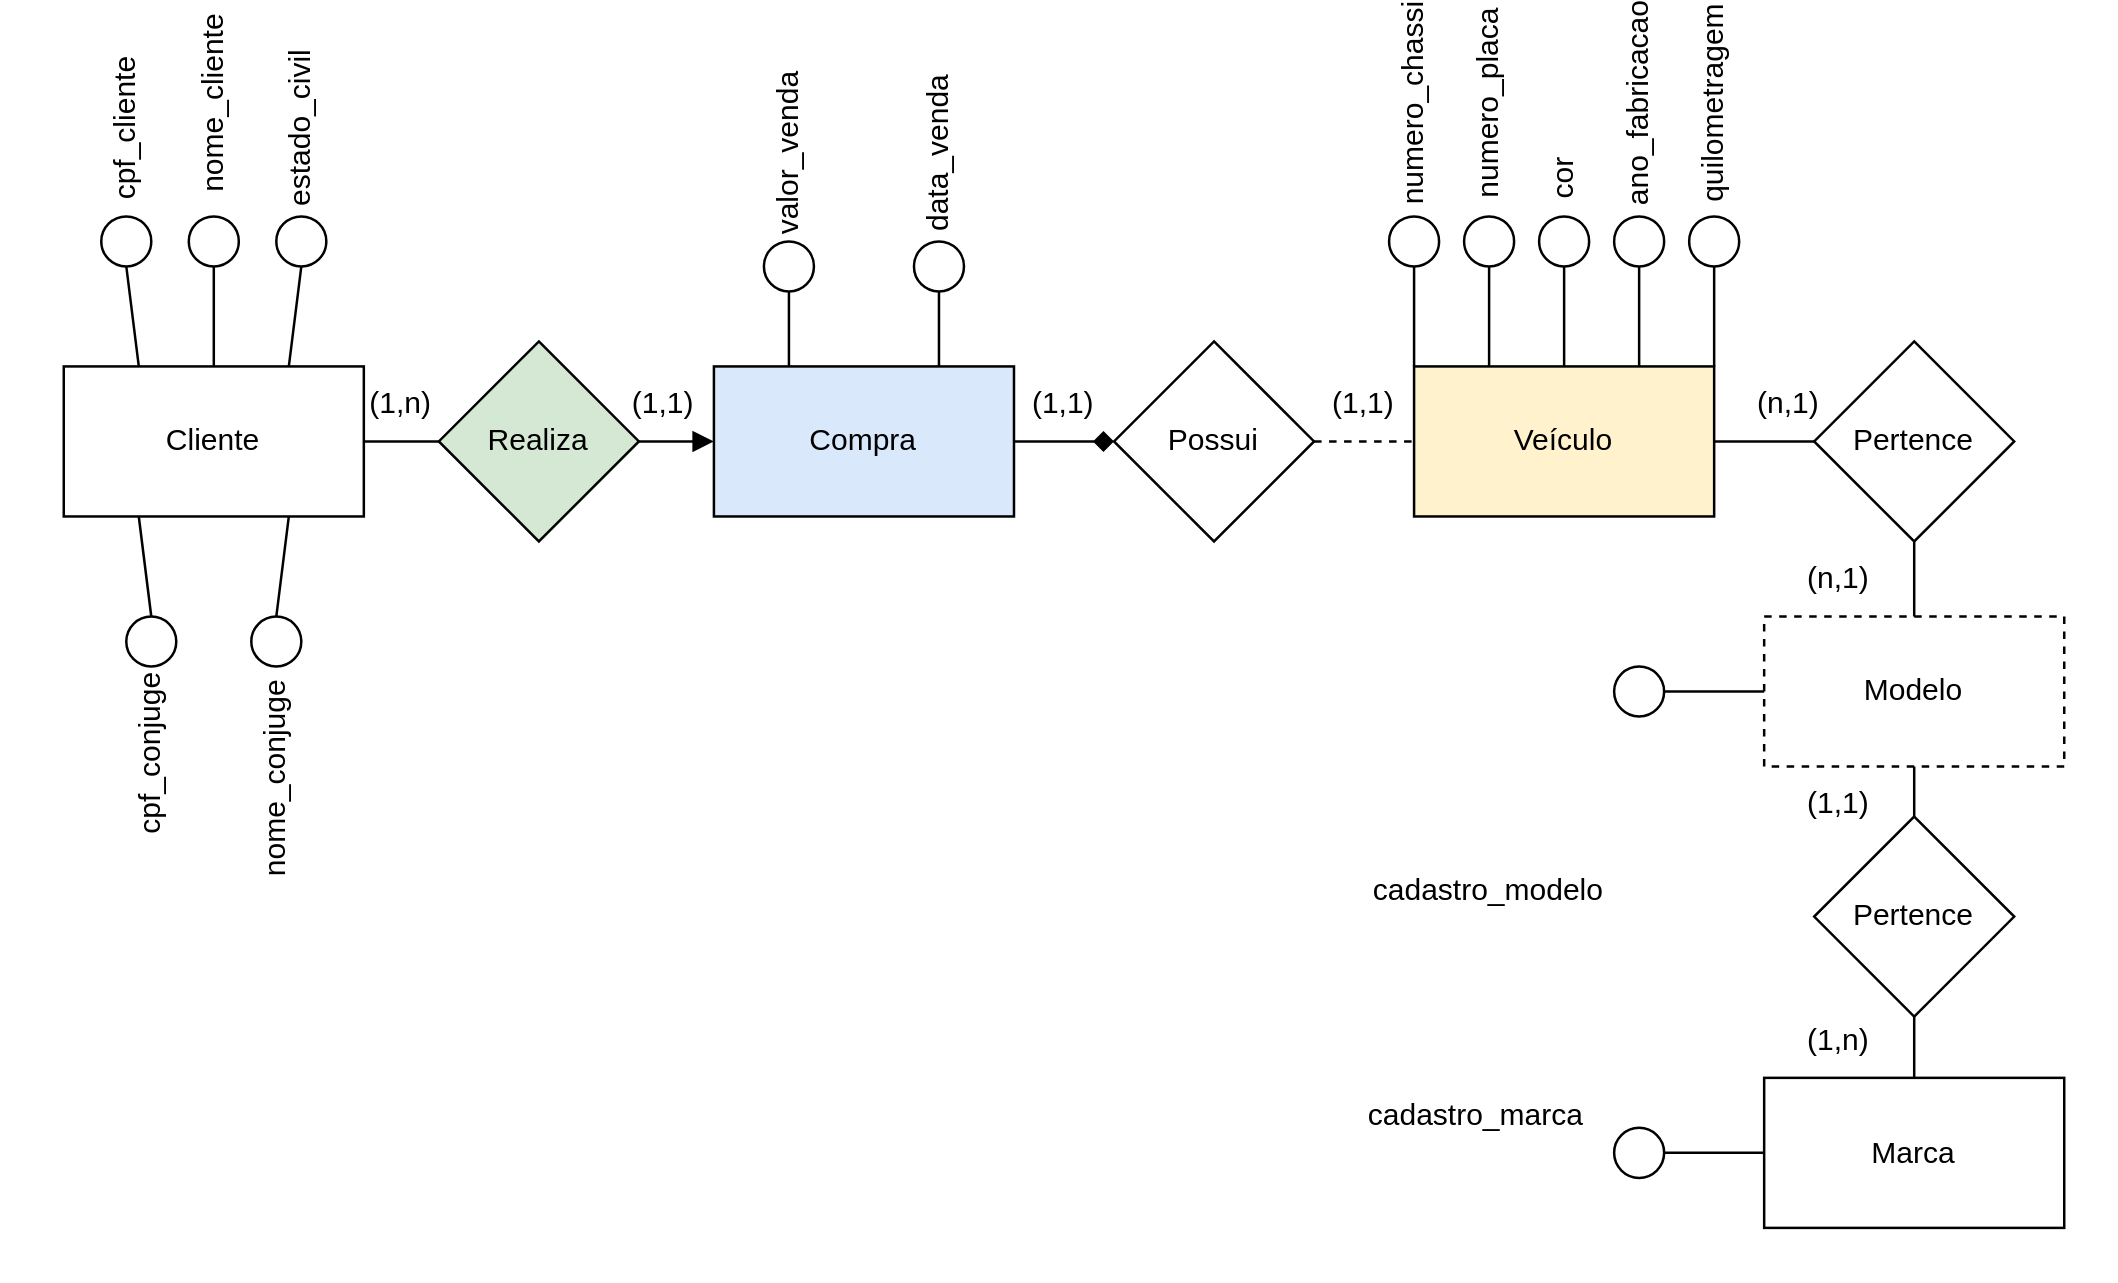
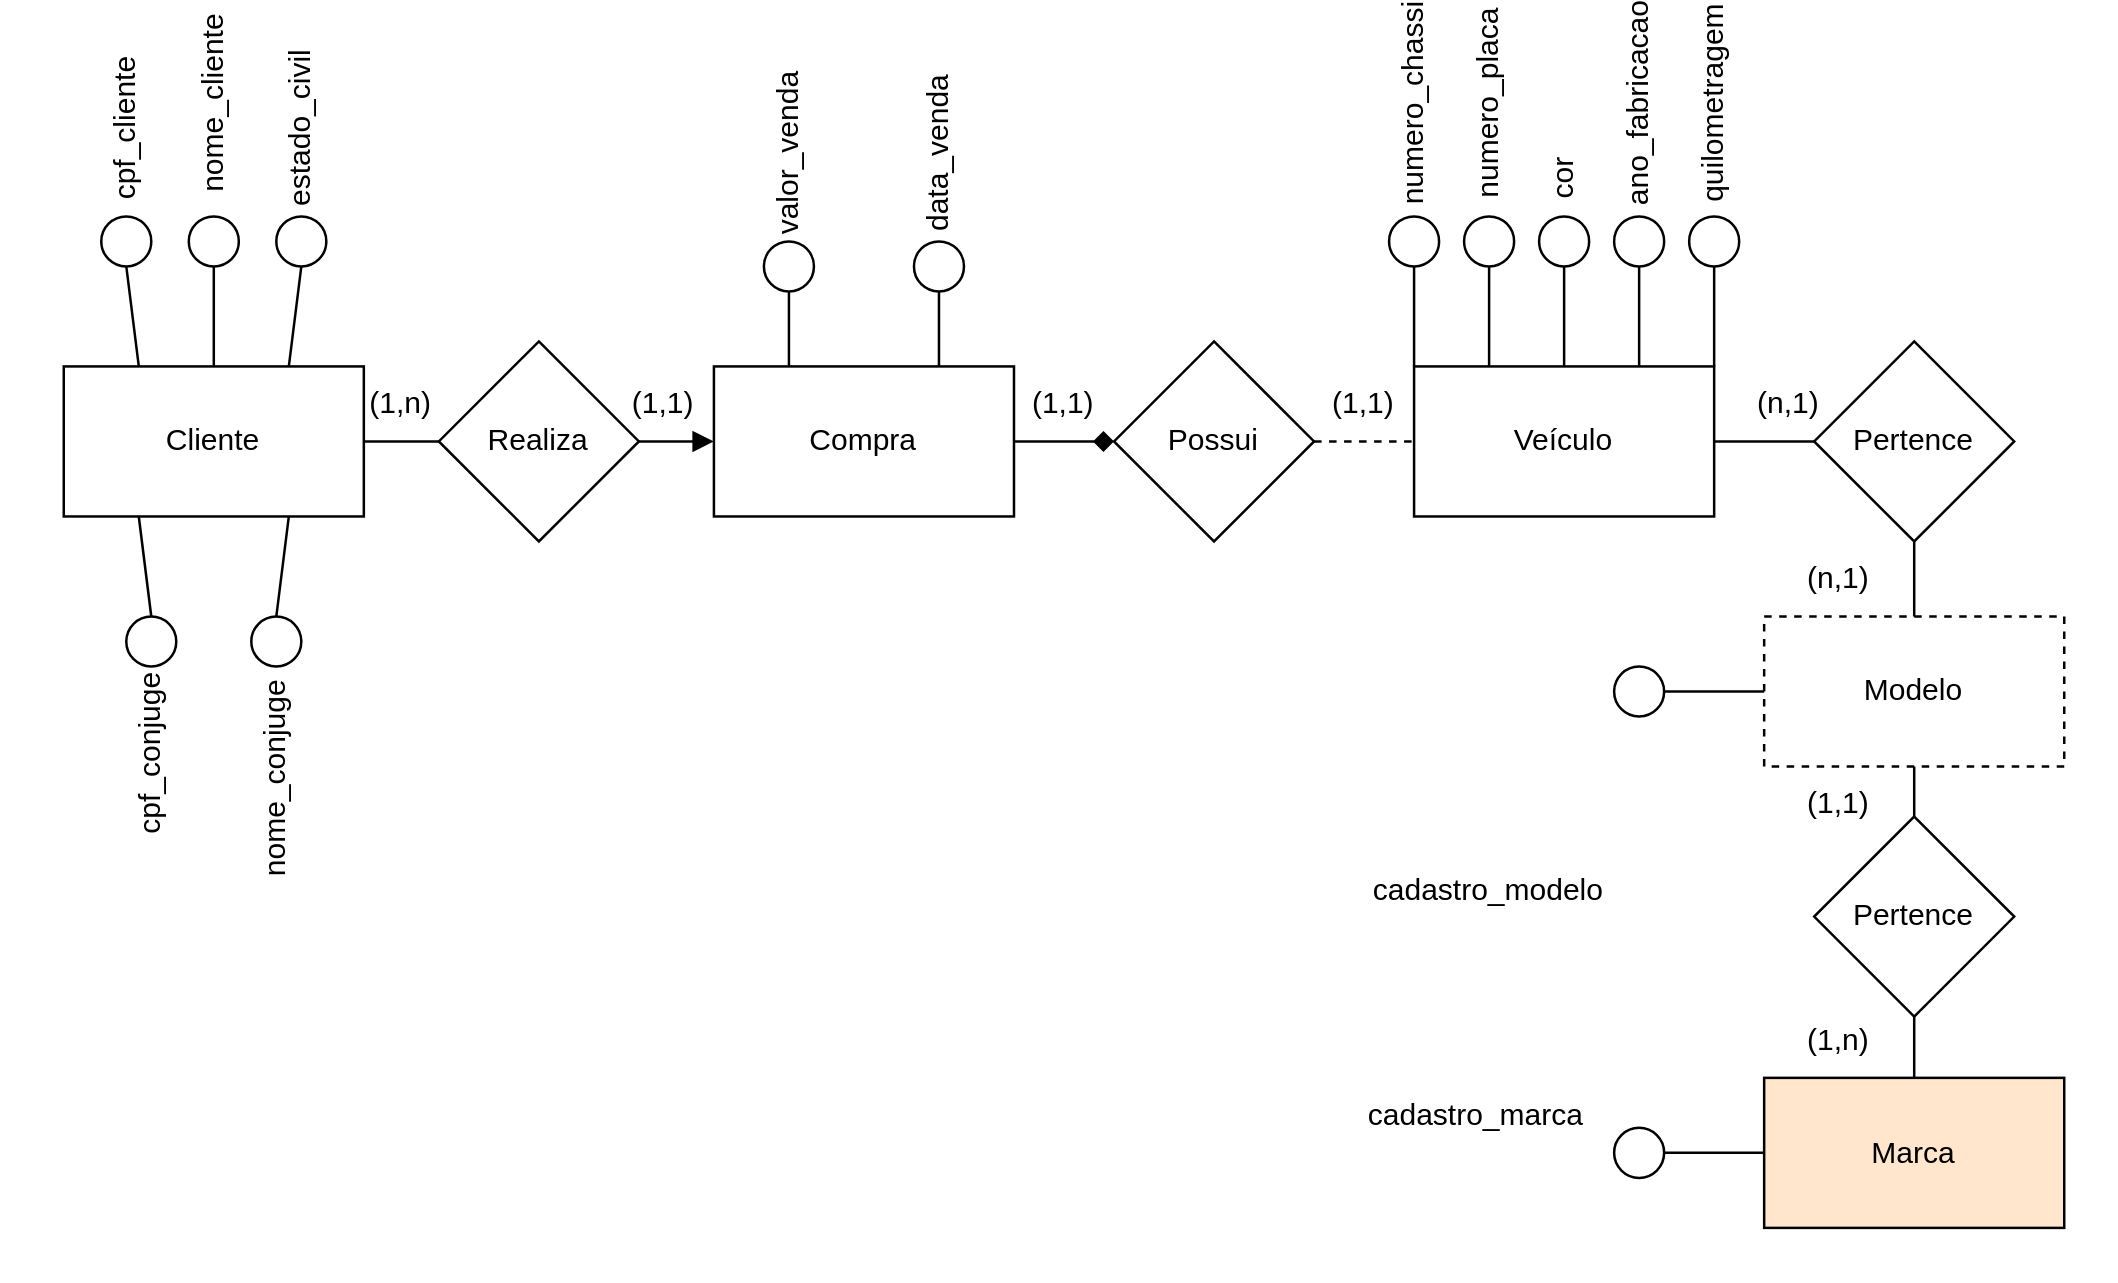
(539, 441) -> (539, 441)
(864, 441) -> (864, 441)
(1564, 441) -> (1564, 441)
(1914, 1153) -> (1914, 1153)
